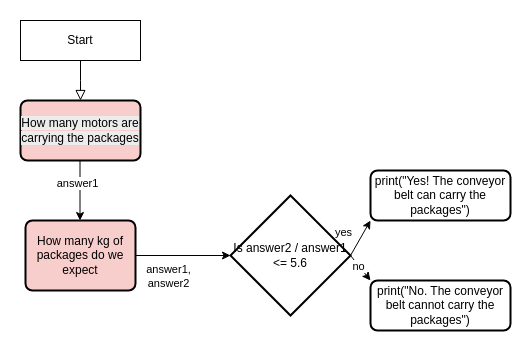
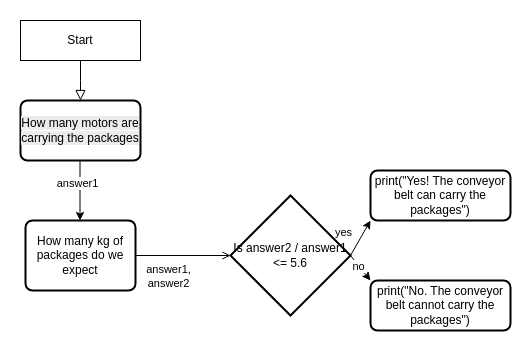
(81, 131) -> (81, 131)
(81, 256) -> (81, 256)
(222, 256) -> (223, 256)
